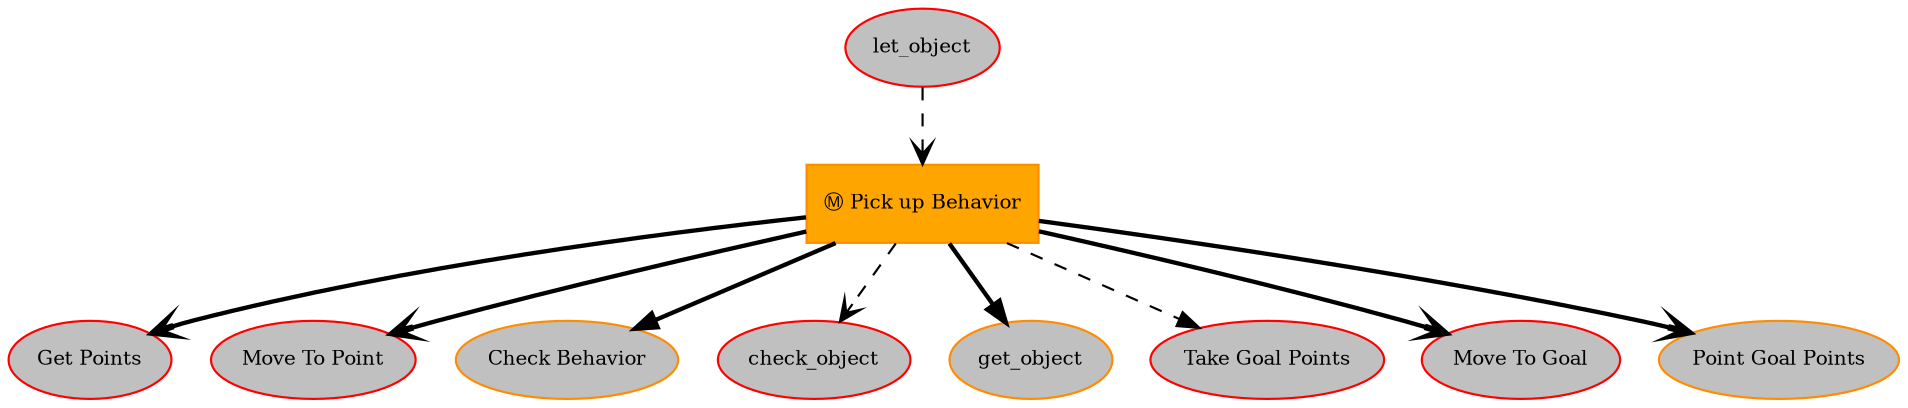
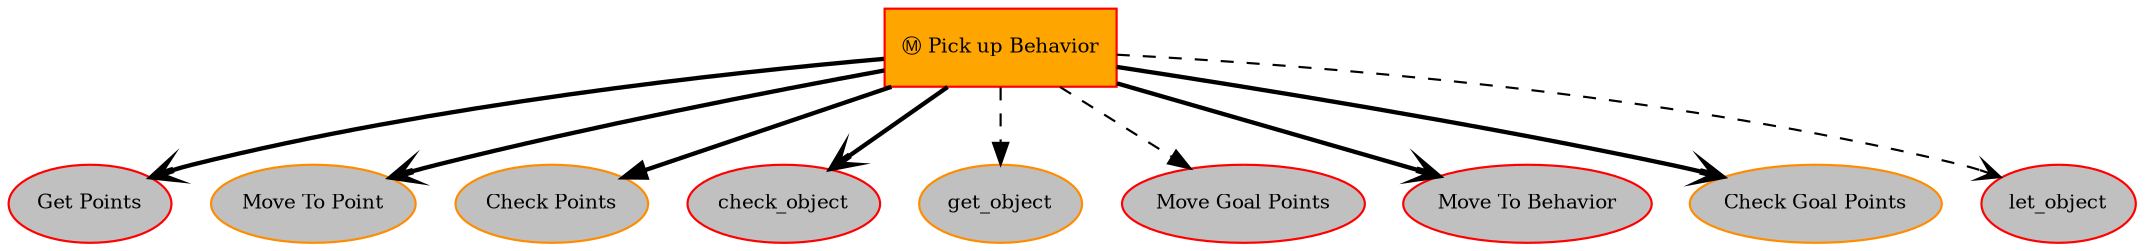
(923, 115) -> (1551, 93)
(923, 204) -> (1001, 48)
(874, 273) -> (898, 122)
(971, 274) -> (1001, 115)
(313, 360) -> (313, 204)
(567, 360) -> (552, 204)
(1267, 360) -> (1243, 204)
(1521, 360) -> (1527, 204)
(1779, 360) -> (1816, 204)
